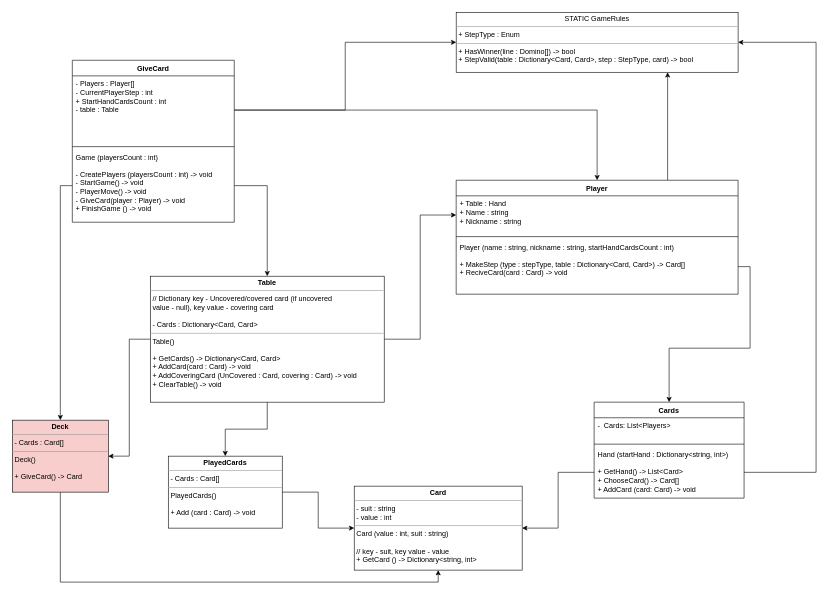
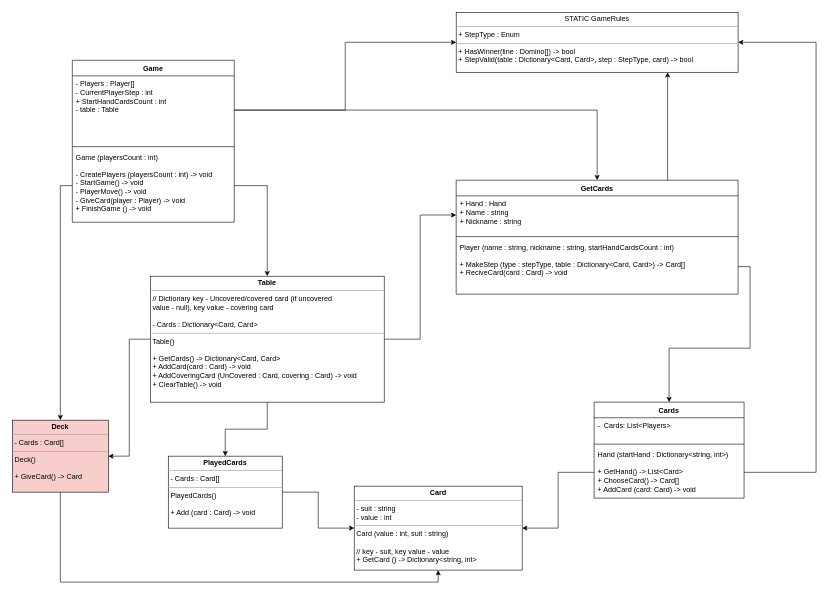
(153, 69) -> (153, 69)
(597, 189) -> (597, 189)
(493, 213) -> (493, 213)
